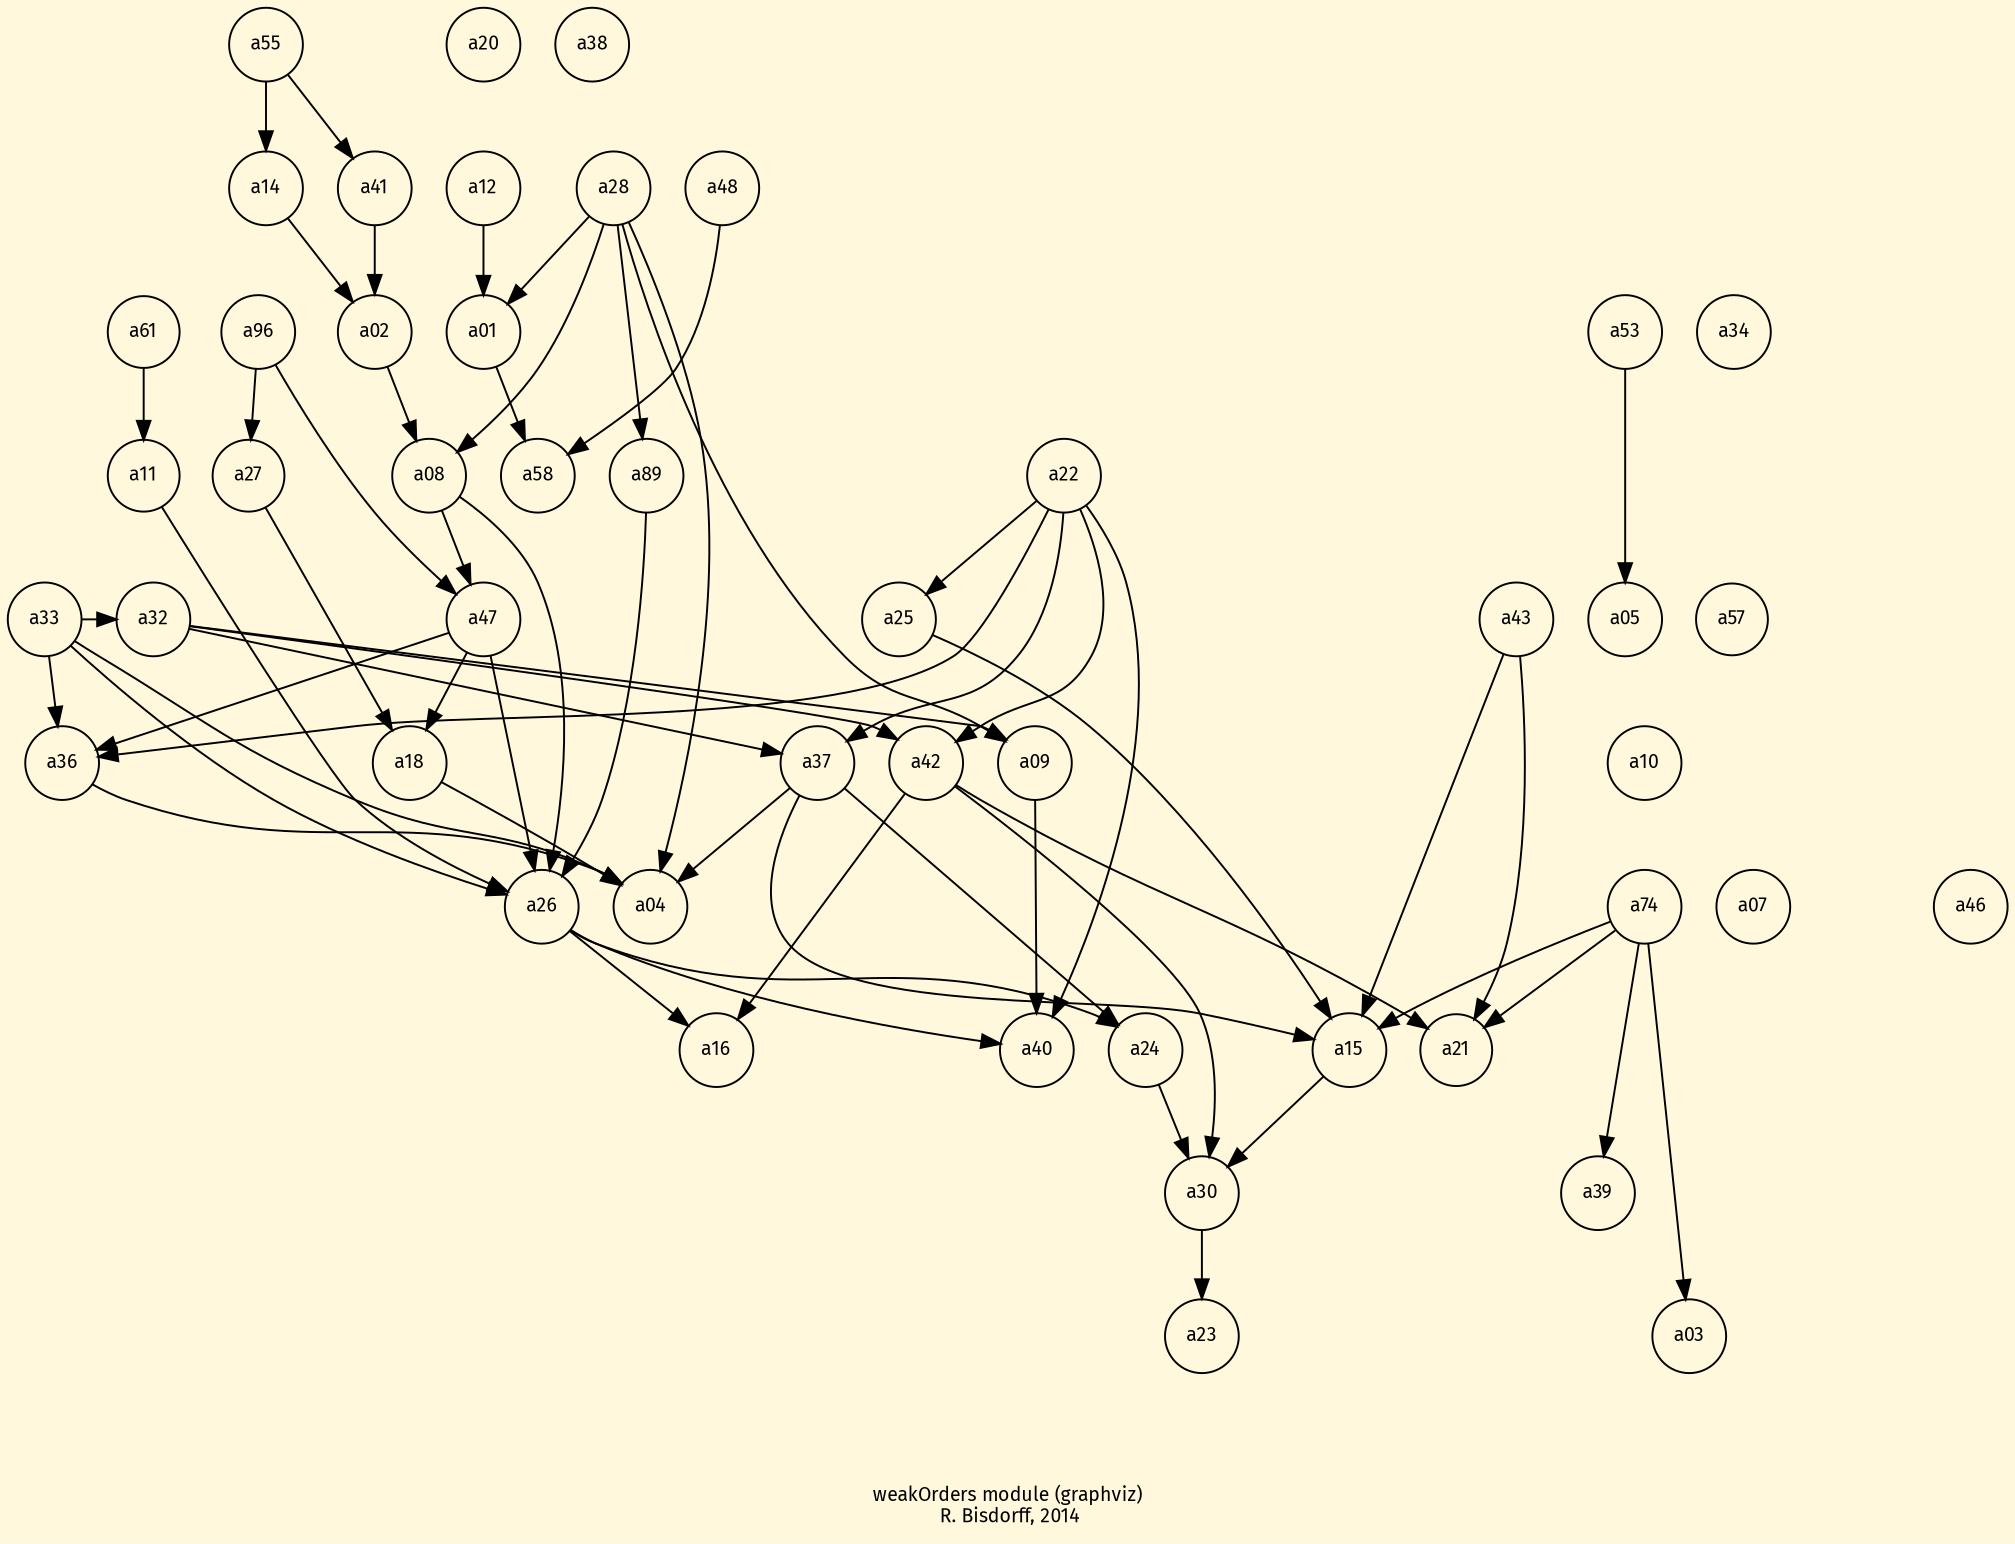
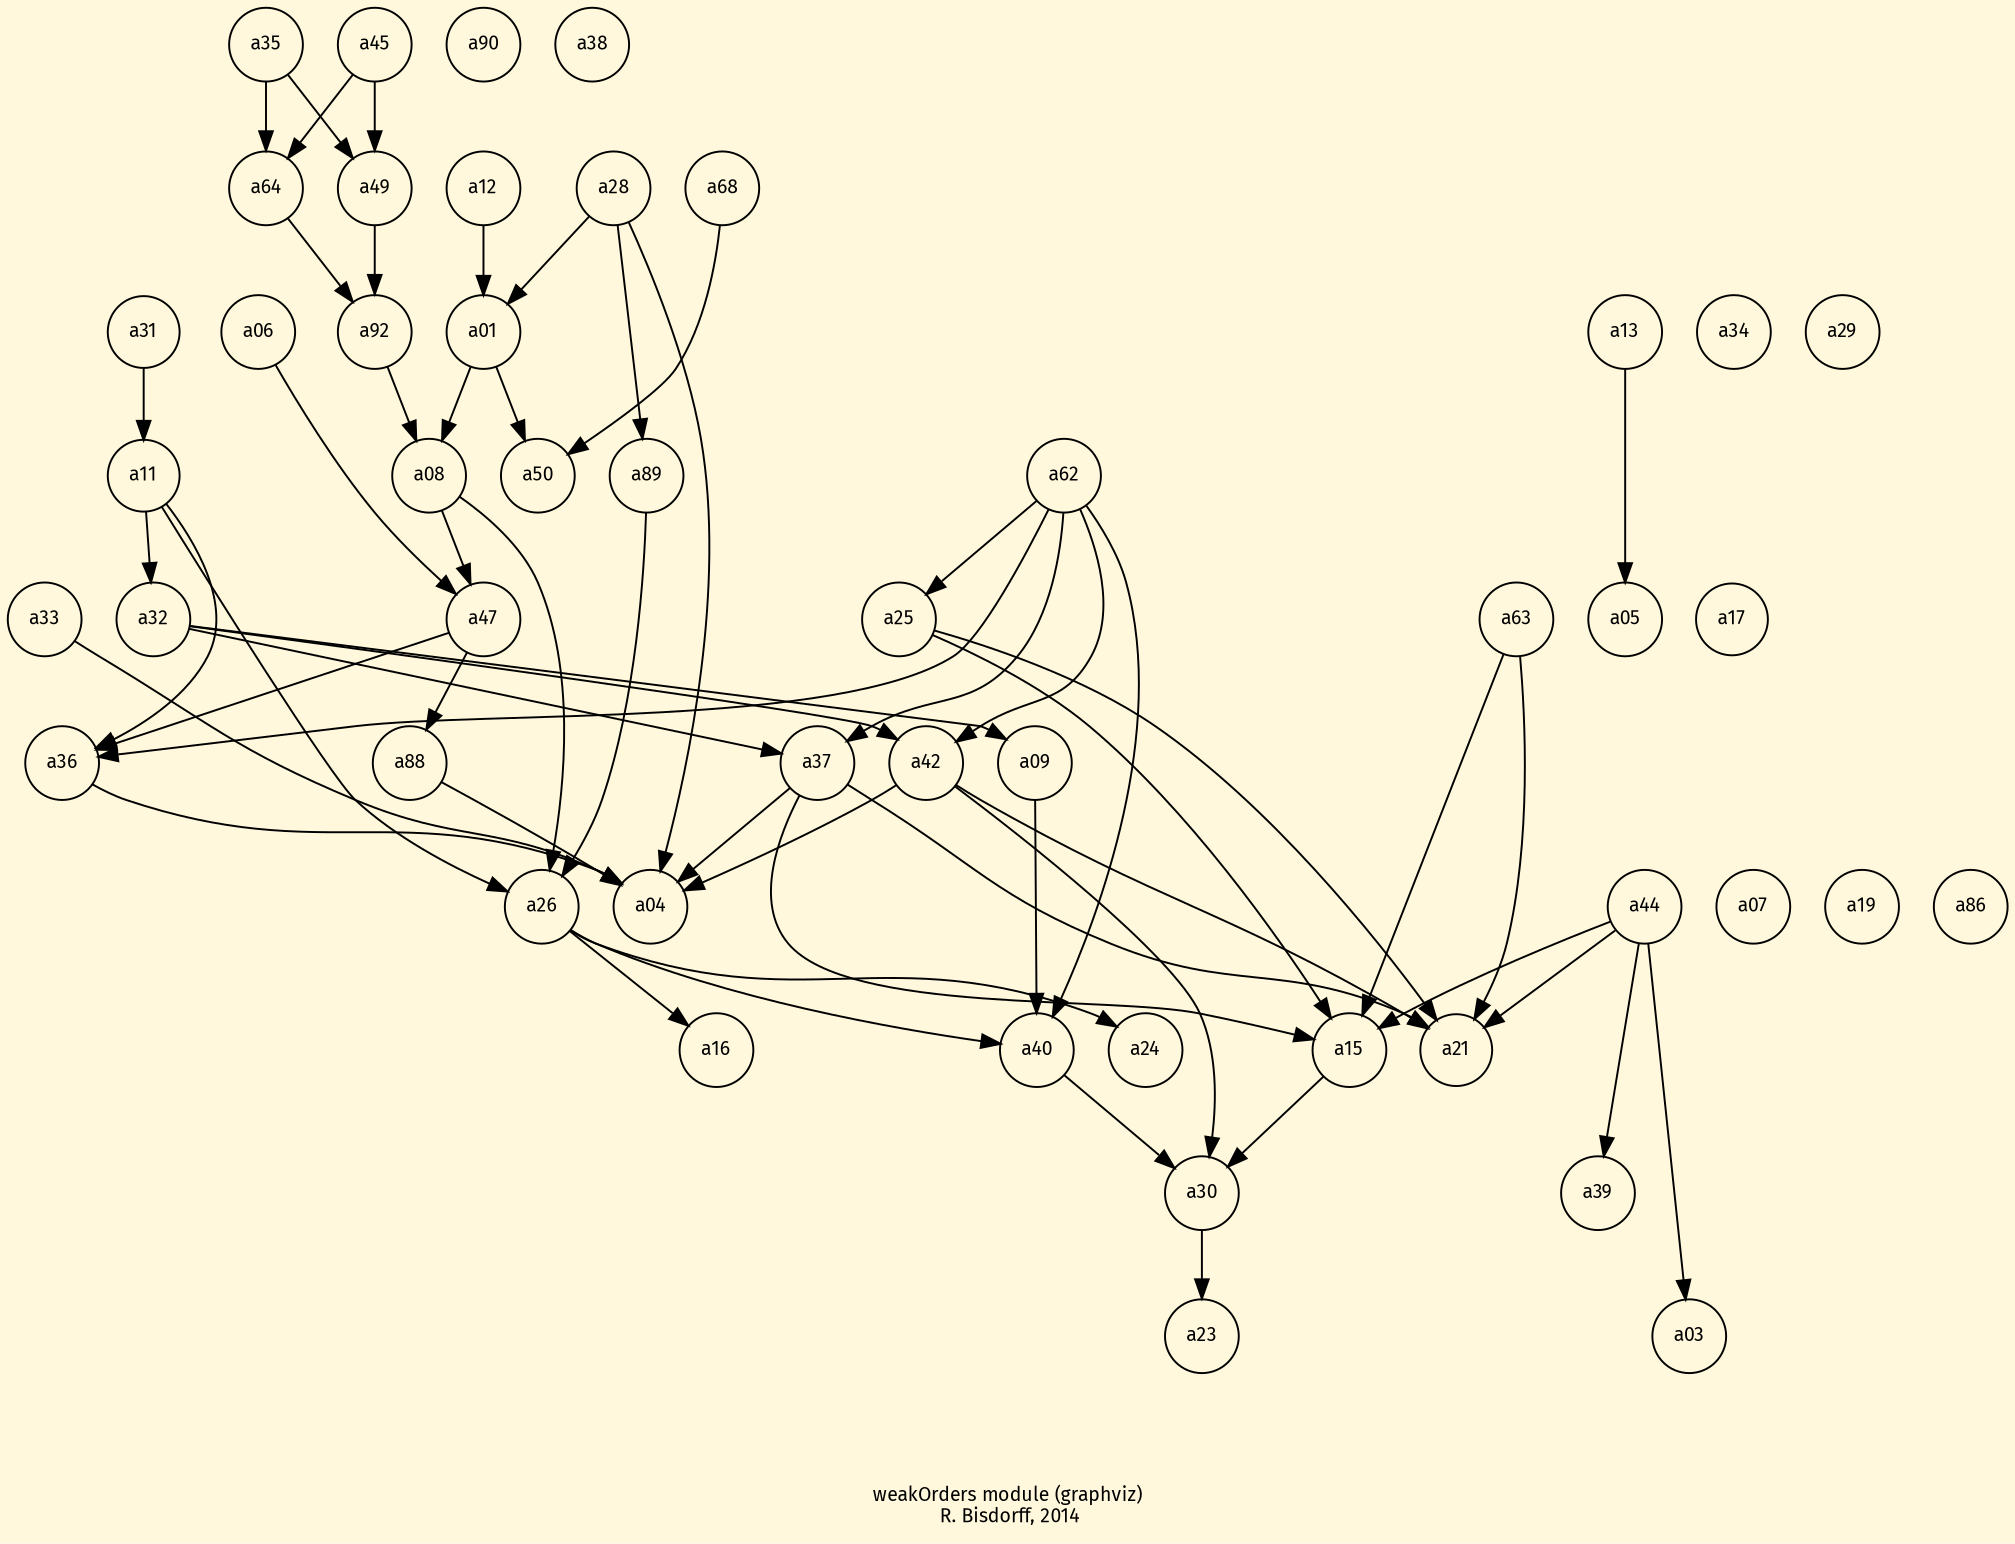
(266, 45) -> (266, 45)
none -> (375, 45)
(483, 45) -> (483, 45)
(266, 188) -> (266, 188)
(375, 188) -> (375, 188)
(722, 188) -> (722, 188)
(144, 332) -> (144, 332)
(258, 332) -> (258, 332)
(375, 332) -> (375, 332)
(1625, 332) -> (1625, 332)
none -> (1843, 332)
(554, 342) -> (460, 394)
(249, 476) -> none
(538, 476) -> (538, 476)
(1064, 476) -> (1064, 476)
(747, 525) -> none
(90, 619) -> (148, 537)
(1516, 619) -> (1516, 619)
(1732, 619) -> (1732, 619)
(52, 682) -> (209, 652)
(511, 753) -> none
(410, 763) -> (410, 763)
(1645, 763) -> none
none -> (1214, 772)
(263, 794) -> none
(828, 898) -> (801, 837)
(974, 900) -> (1112, 944)
(1645, 907) -> (1645, 907)
none -> (1862, 907)
(1971, 907) -> (1971, 907)
(1170, 1112) -> (1112, 1115)
